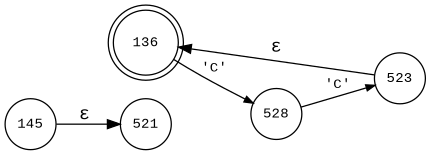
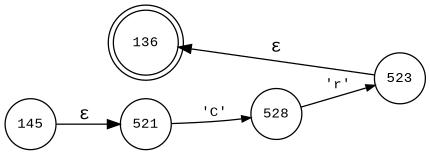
(209, 80) -> (207, 122)
(338, 85) -> (338, 85)
